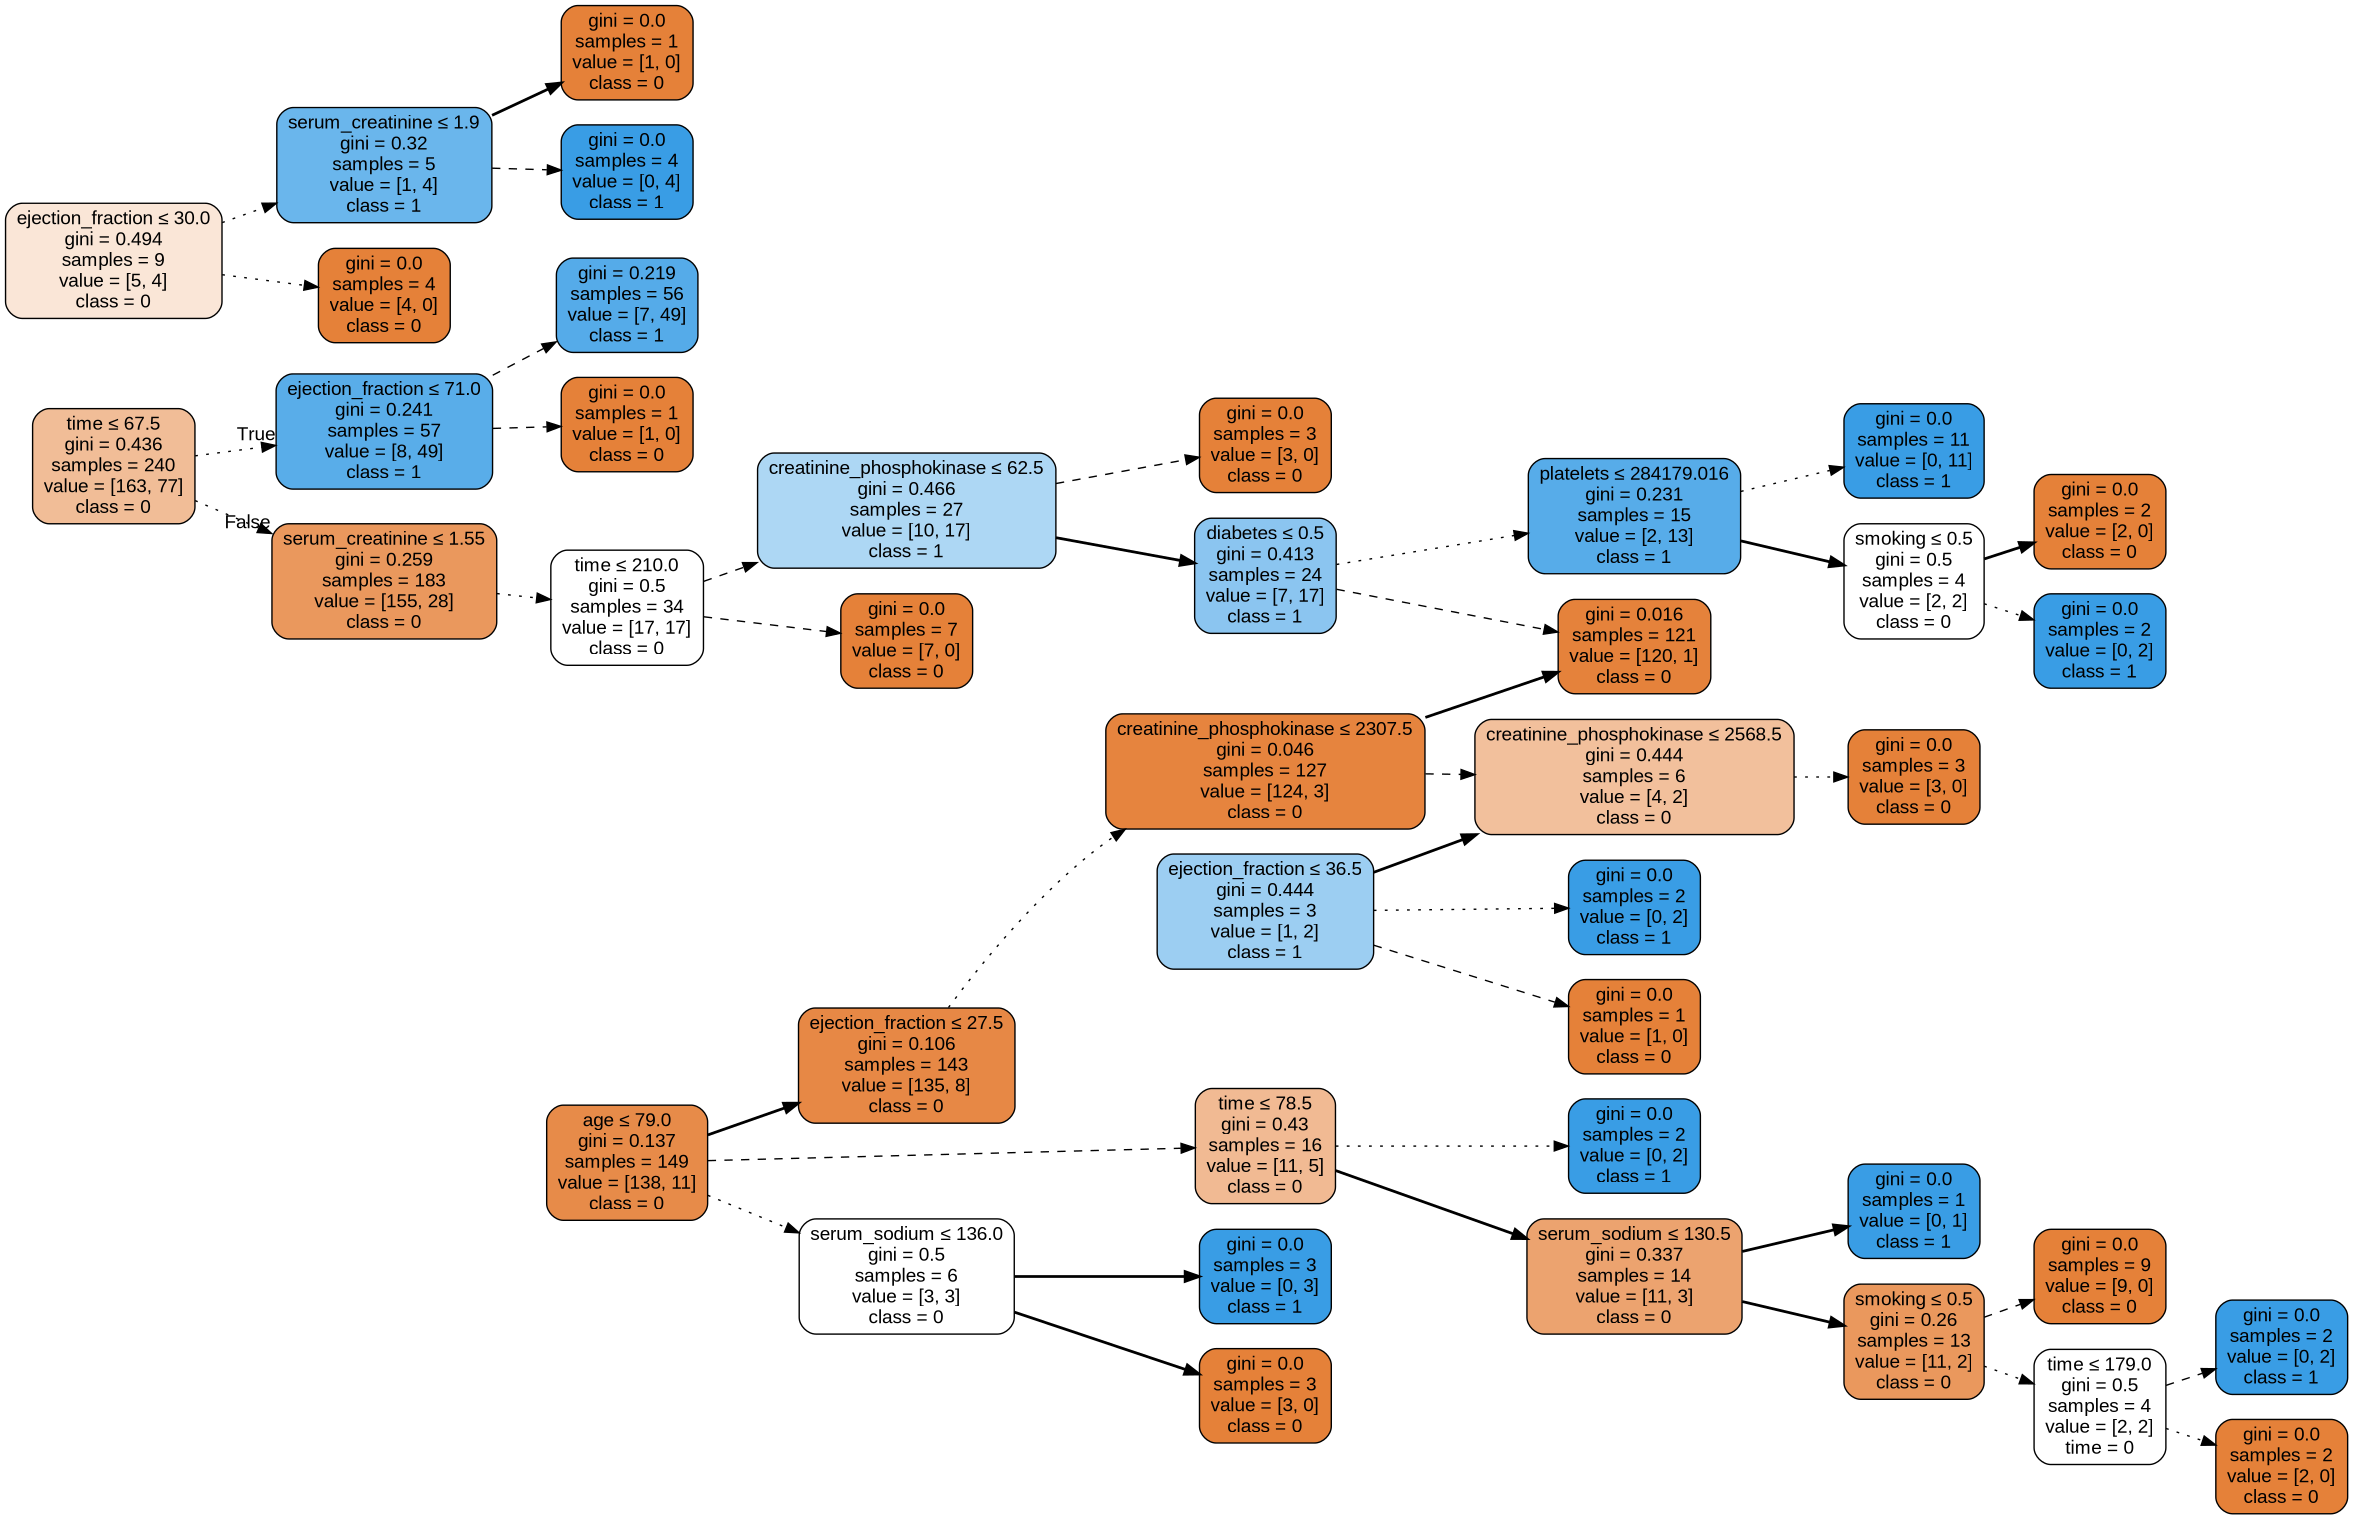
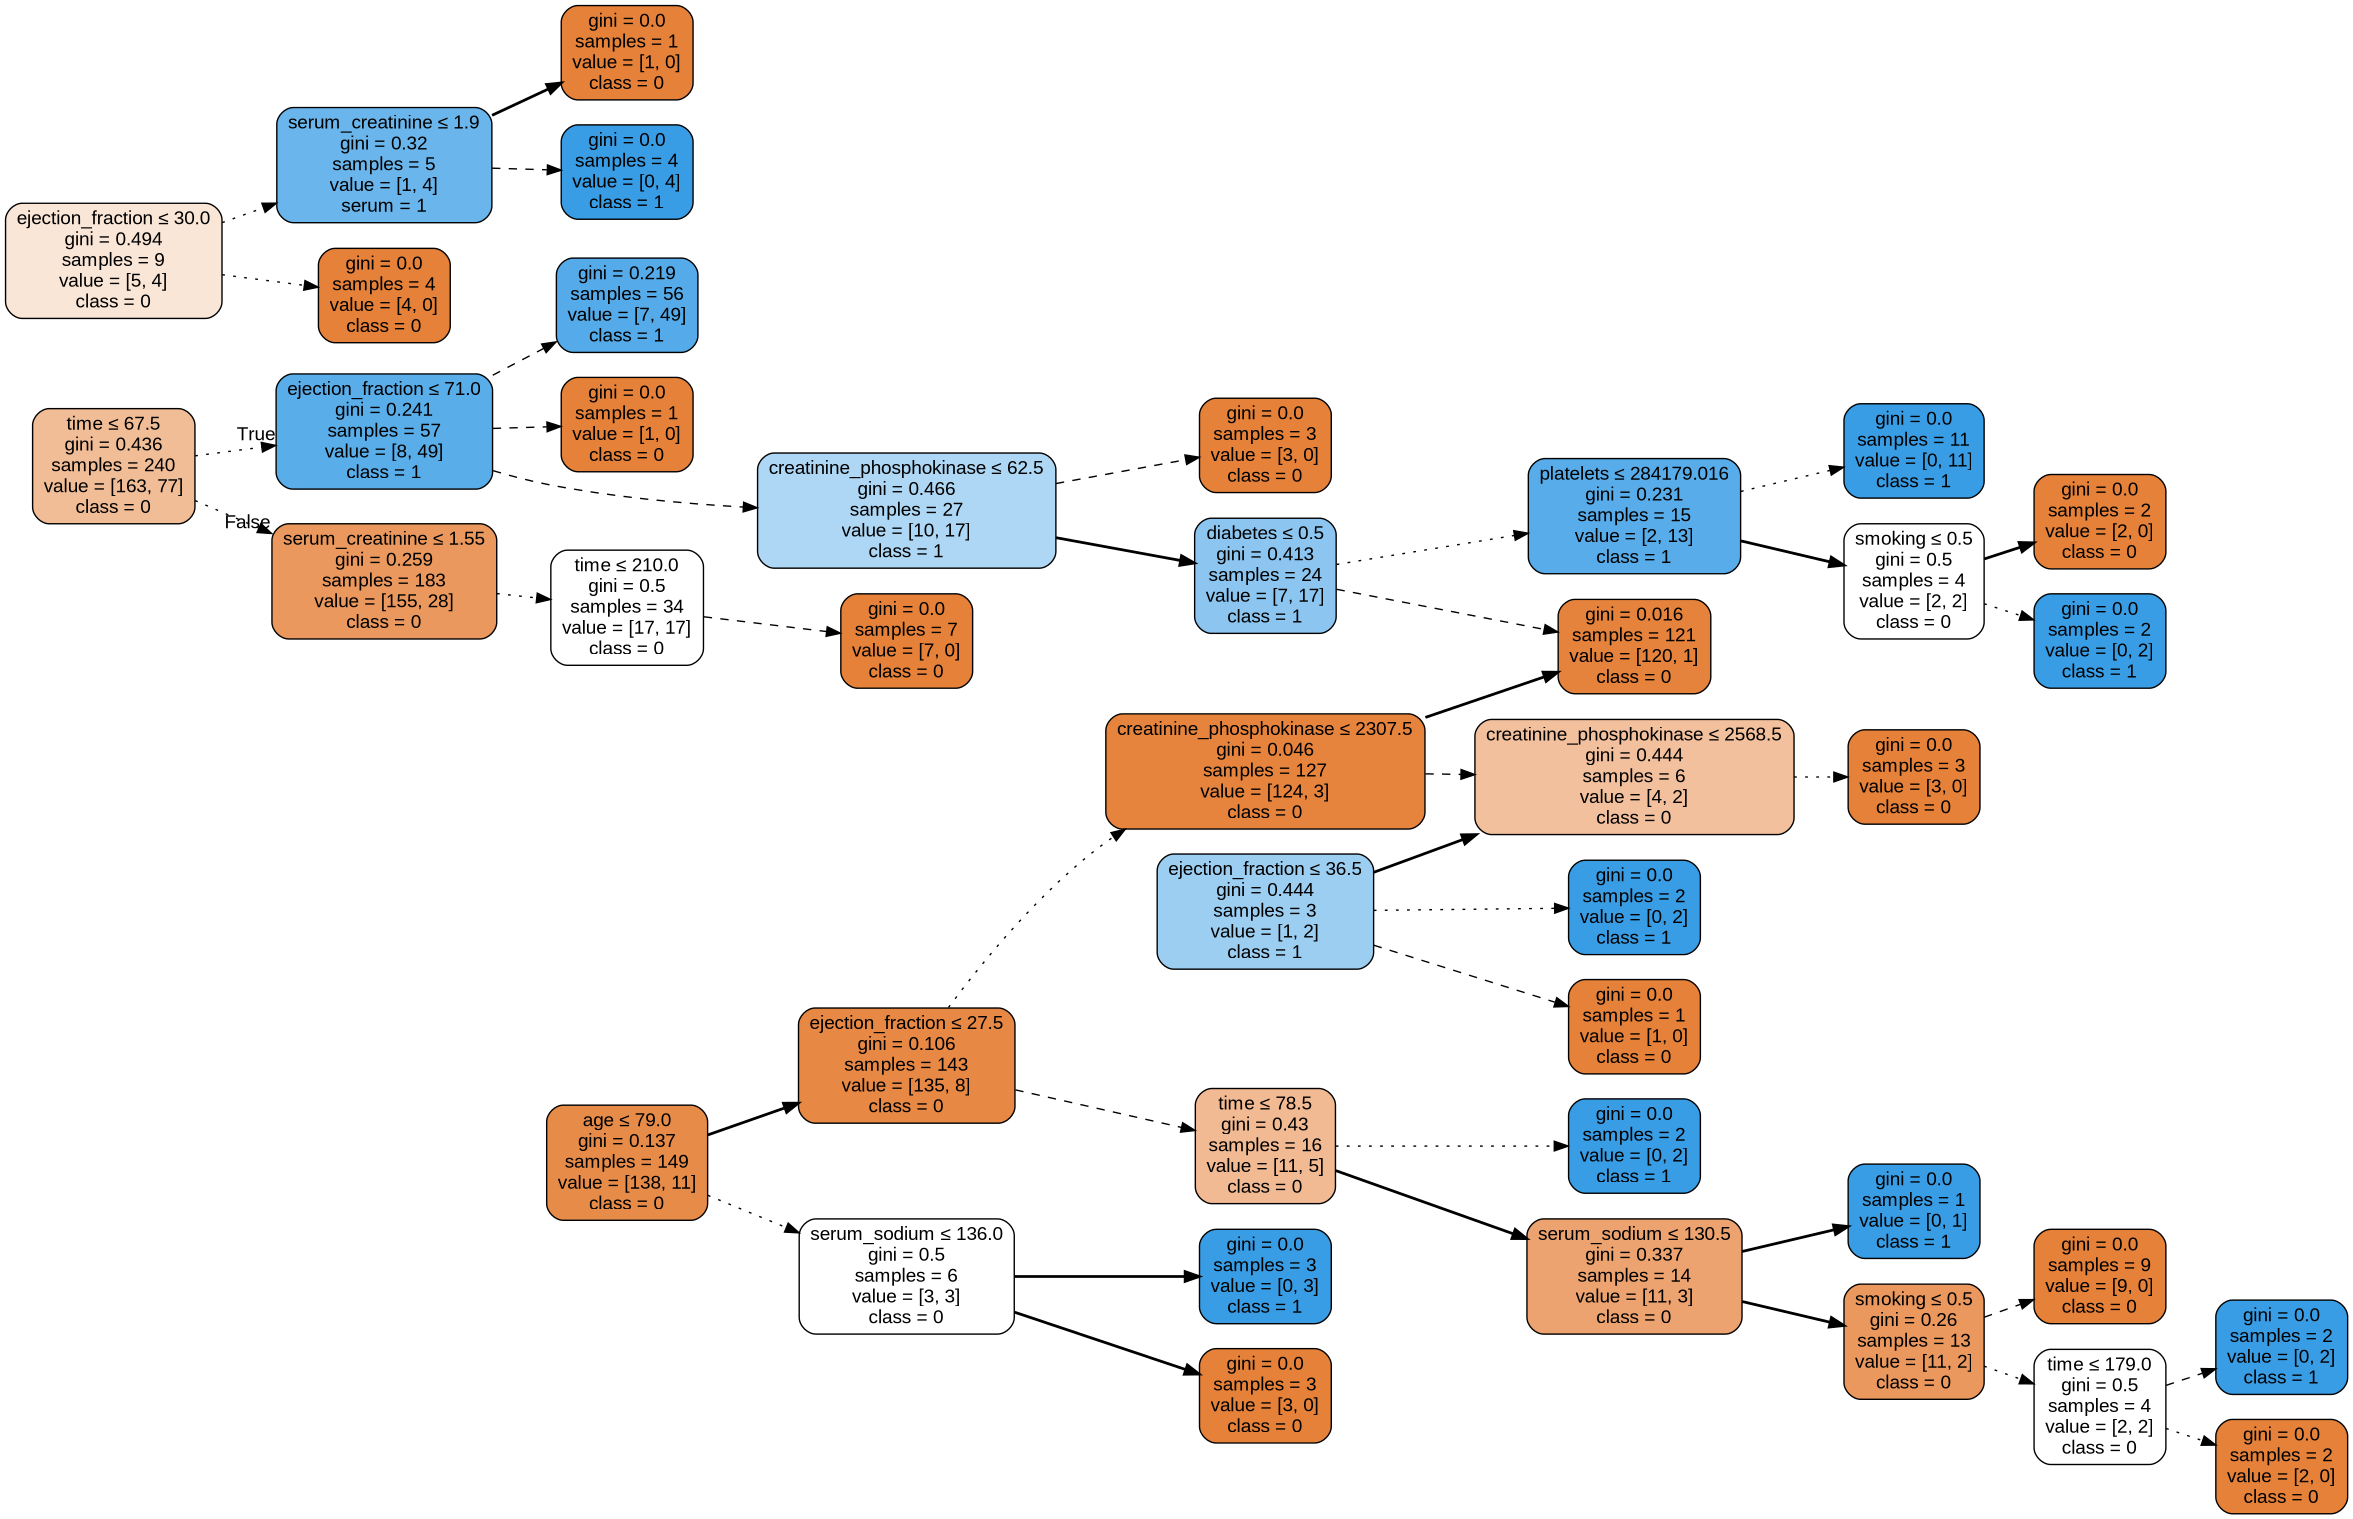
(384, 206) -> (384, 206)
(724, 574) -> (617, 496)
(944, 1154) -> (1098, 1109)
(2100, 1448) -> (2100, 1448)
